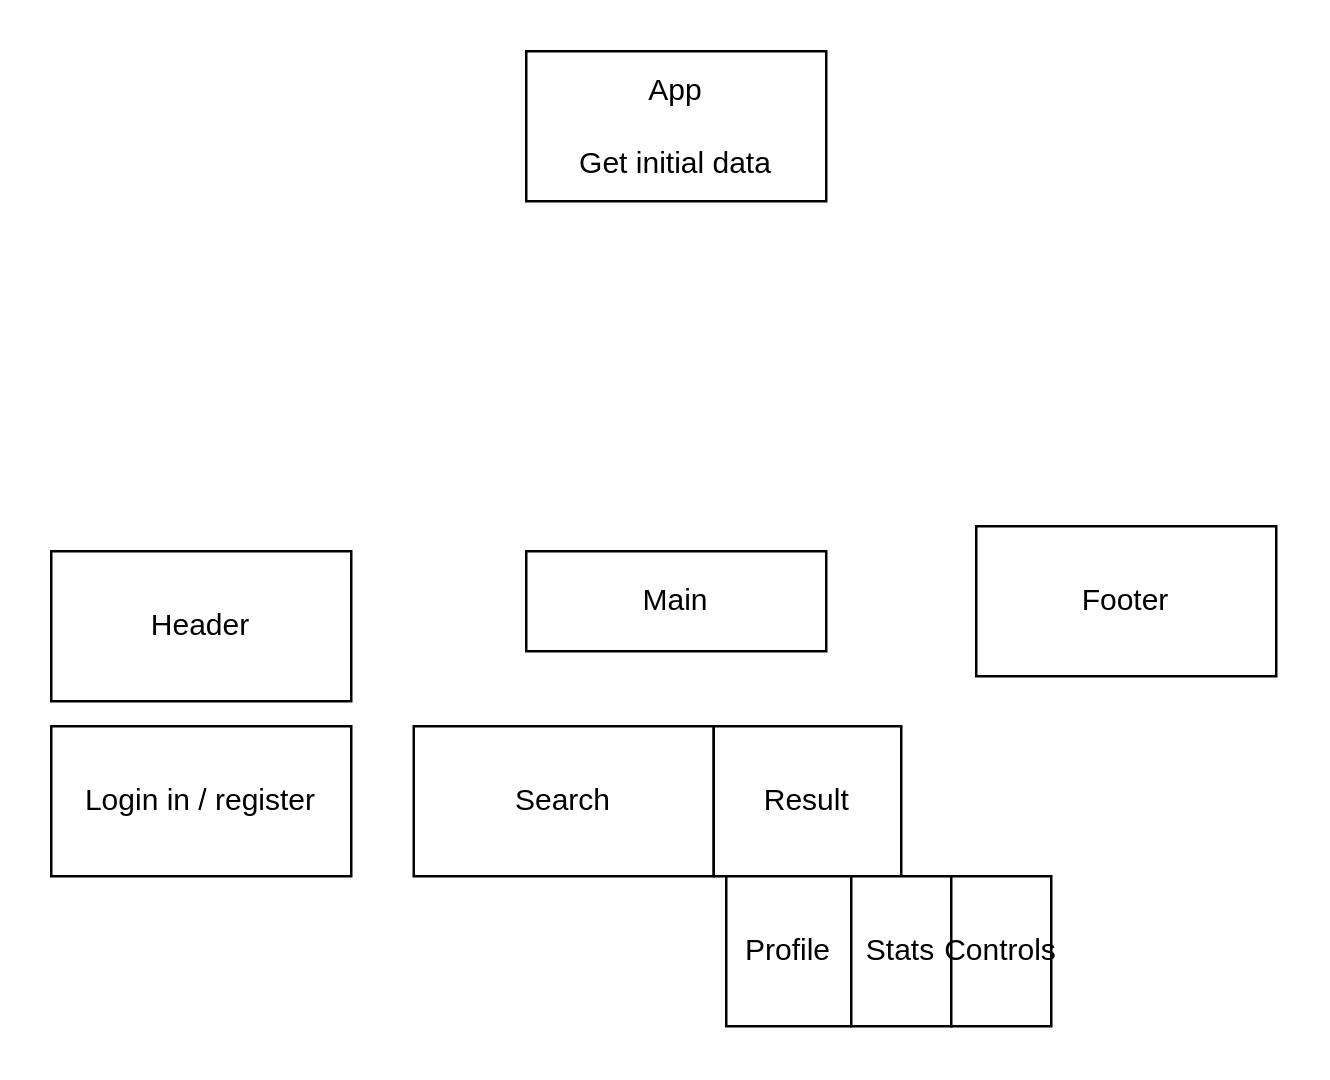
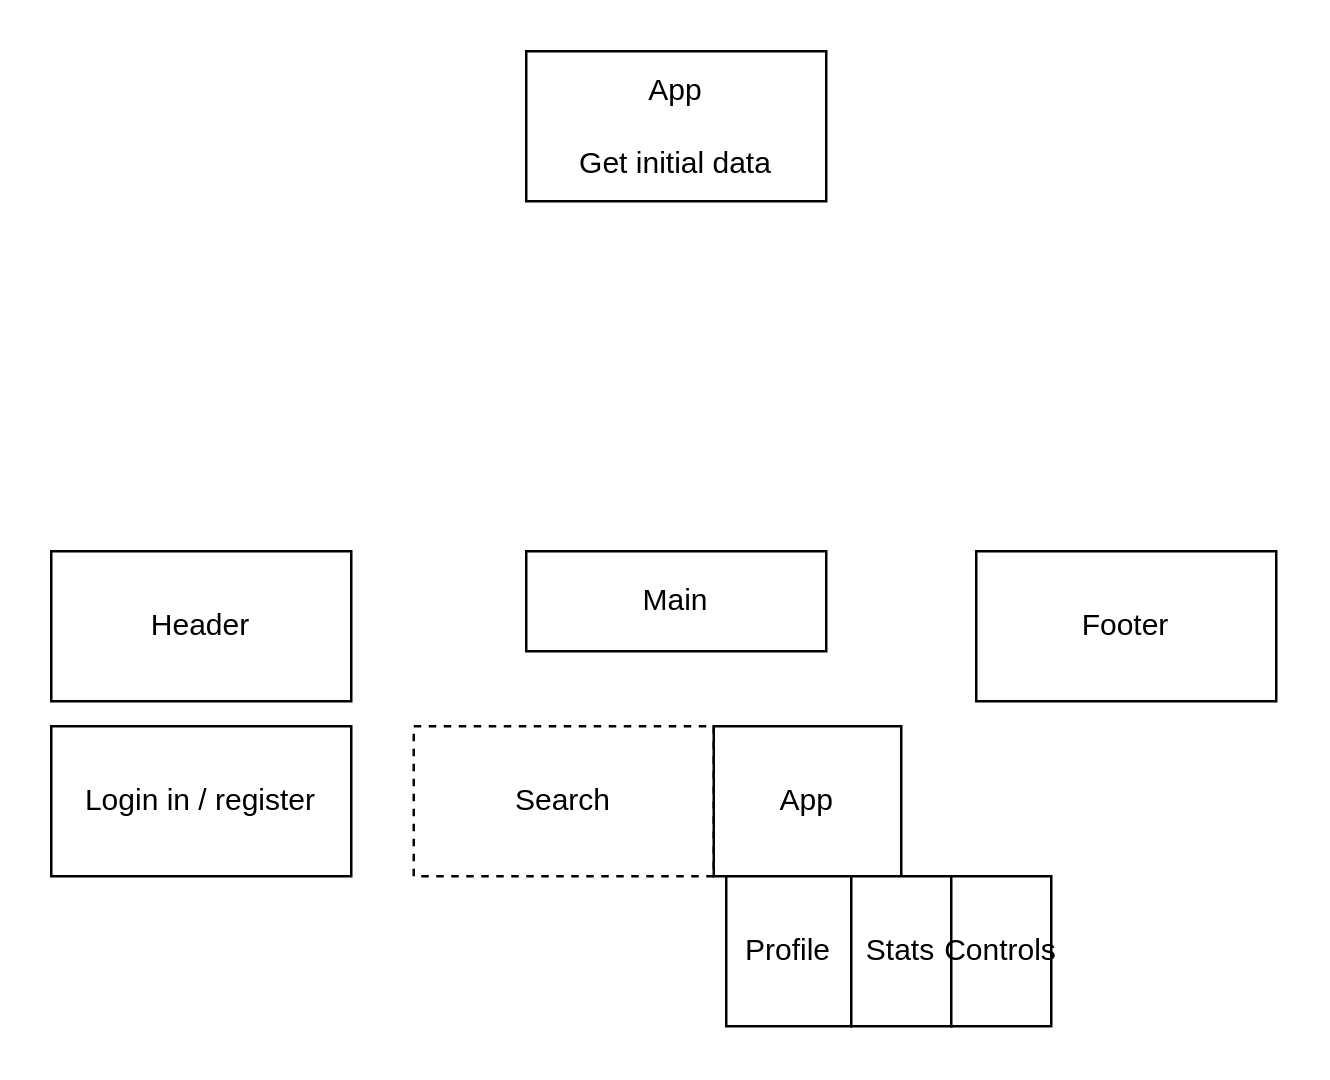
(1126, 601) -> (1126, 626)
(564, 801) -> (564, 801)
(808, 801) -> (808, 801)
